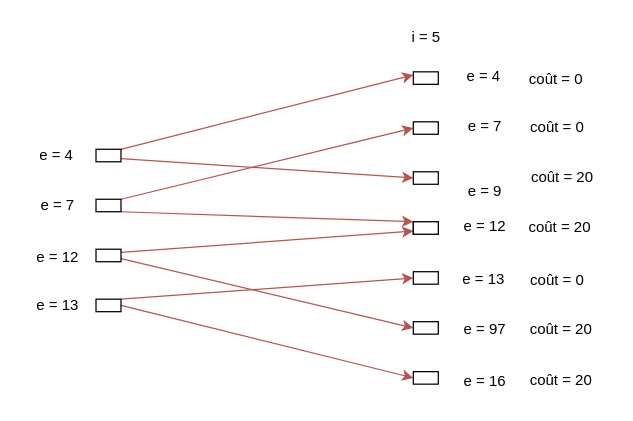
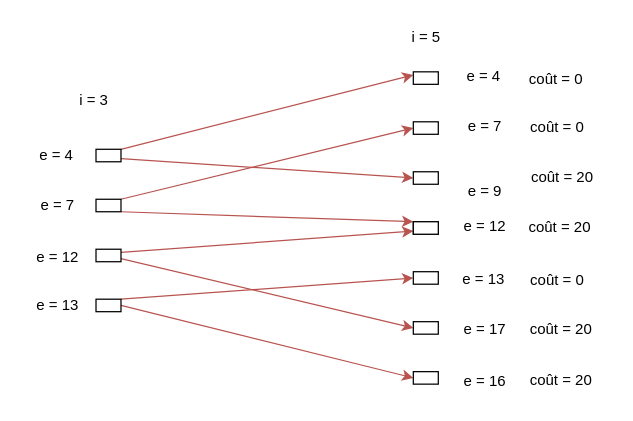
none -> (93, 101)
(485, 329) -> (485, 329)
